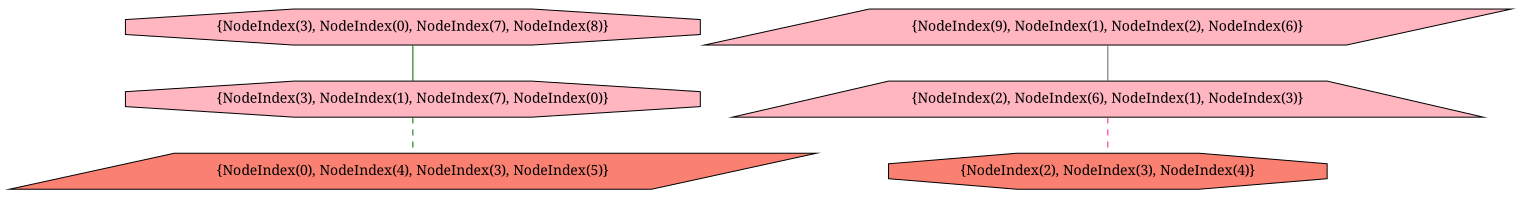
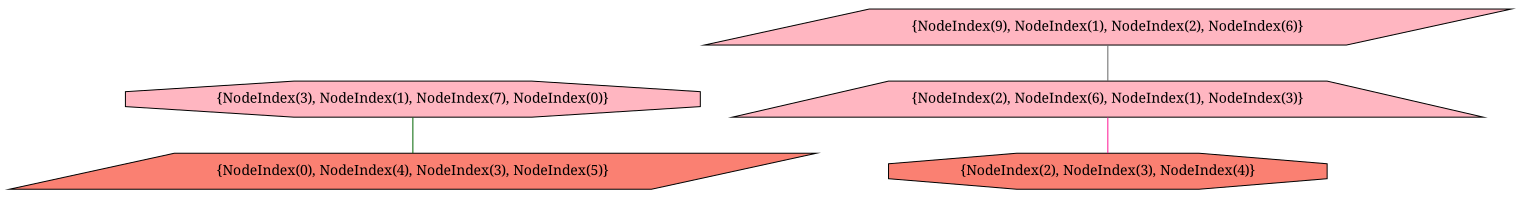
(413, 27) -> none
(413, 135) -> (413, 135)
(1108, 135) -> (1108, 135)
